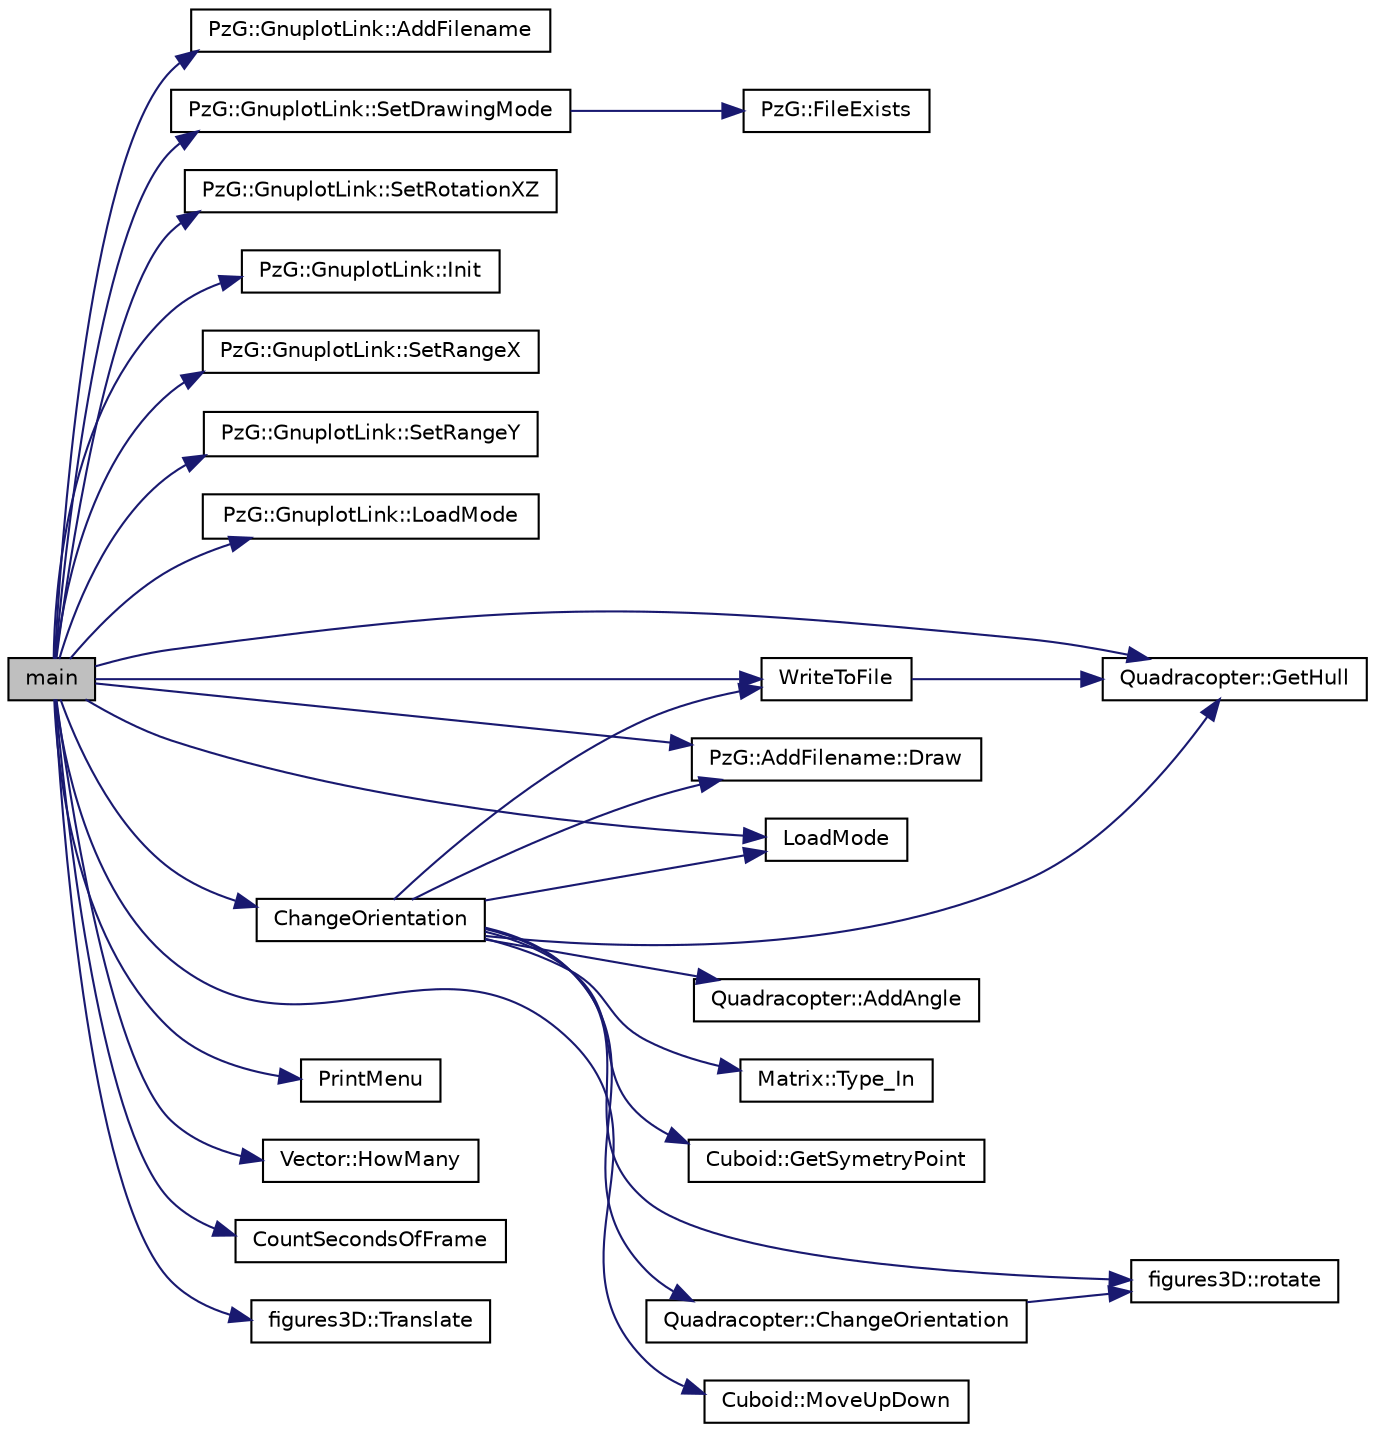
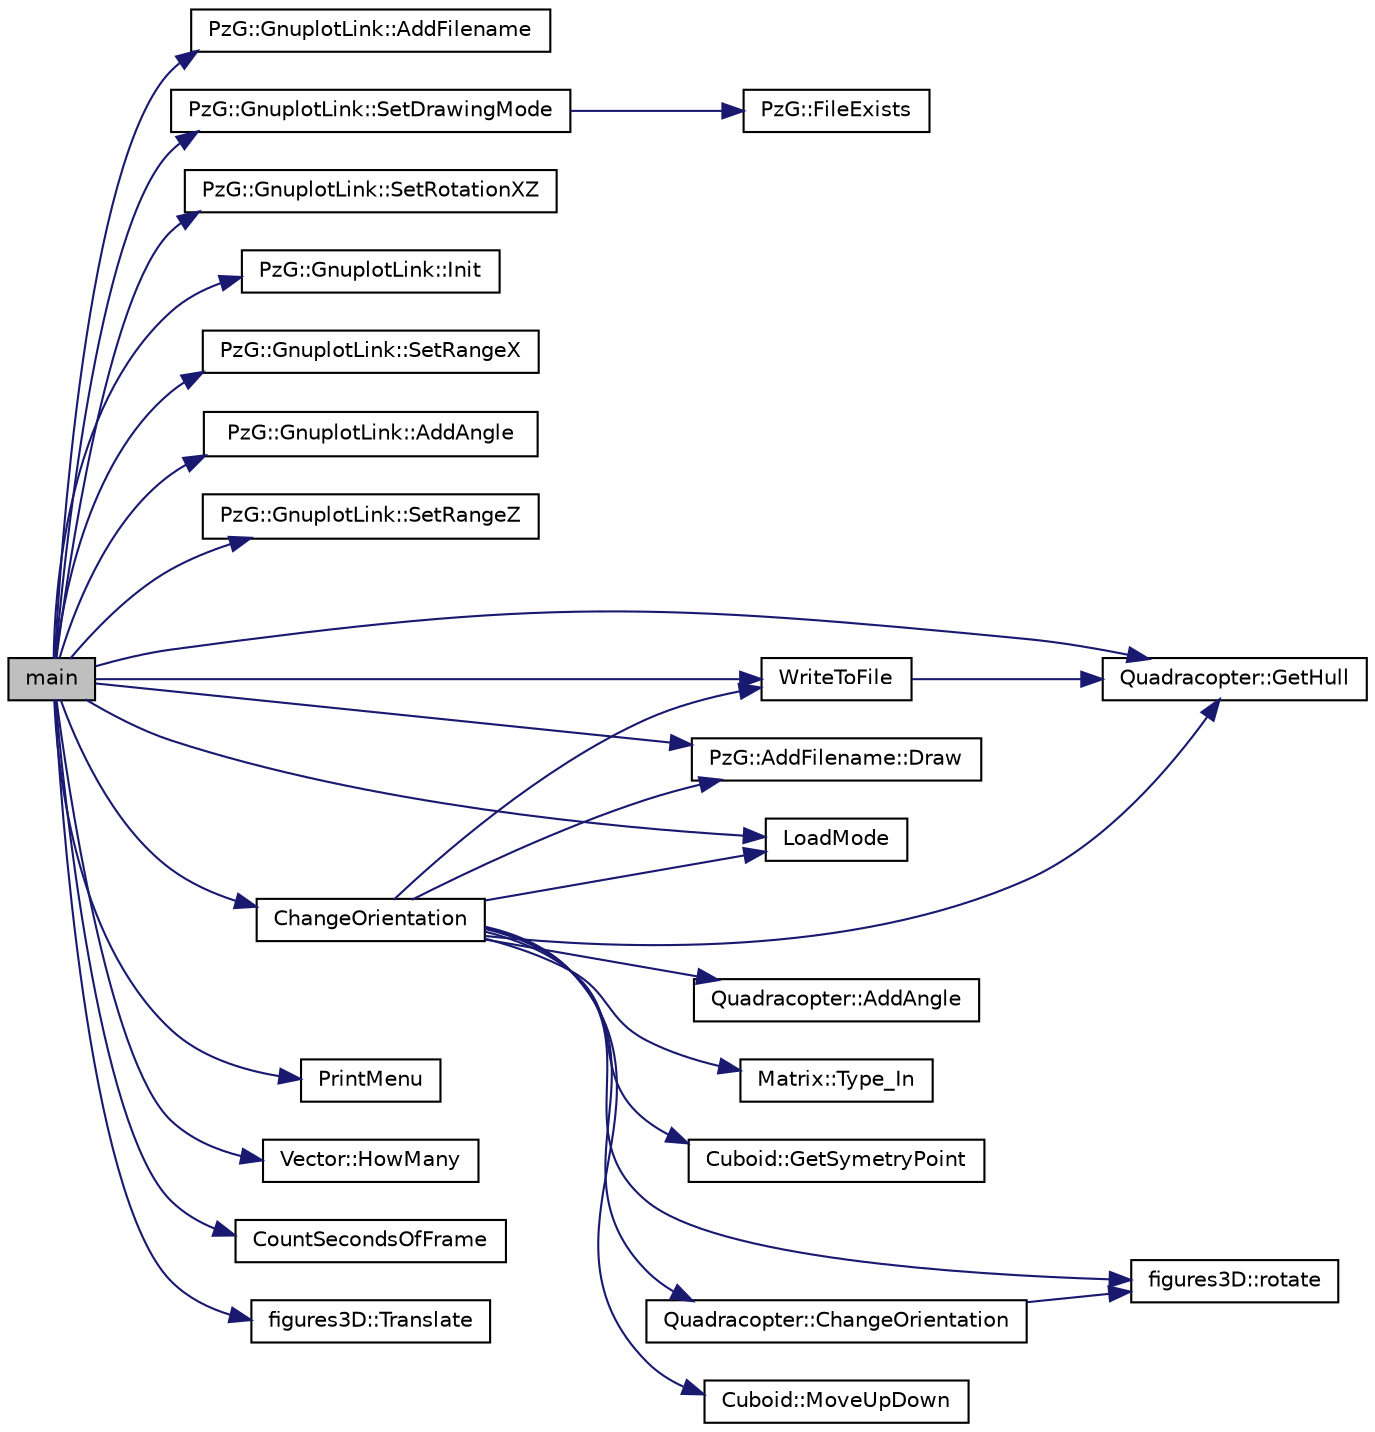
(371, 434) -> (371, 434)
(371, 517) -> (371, 517)
(422, 990) -> (600, 1224)
